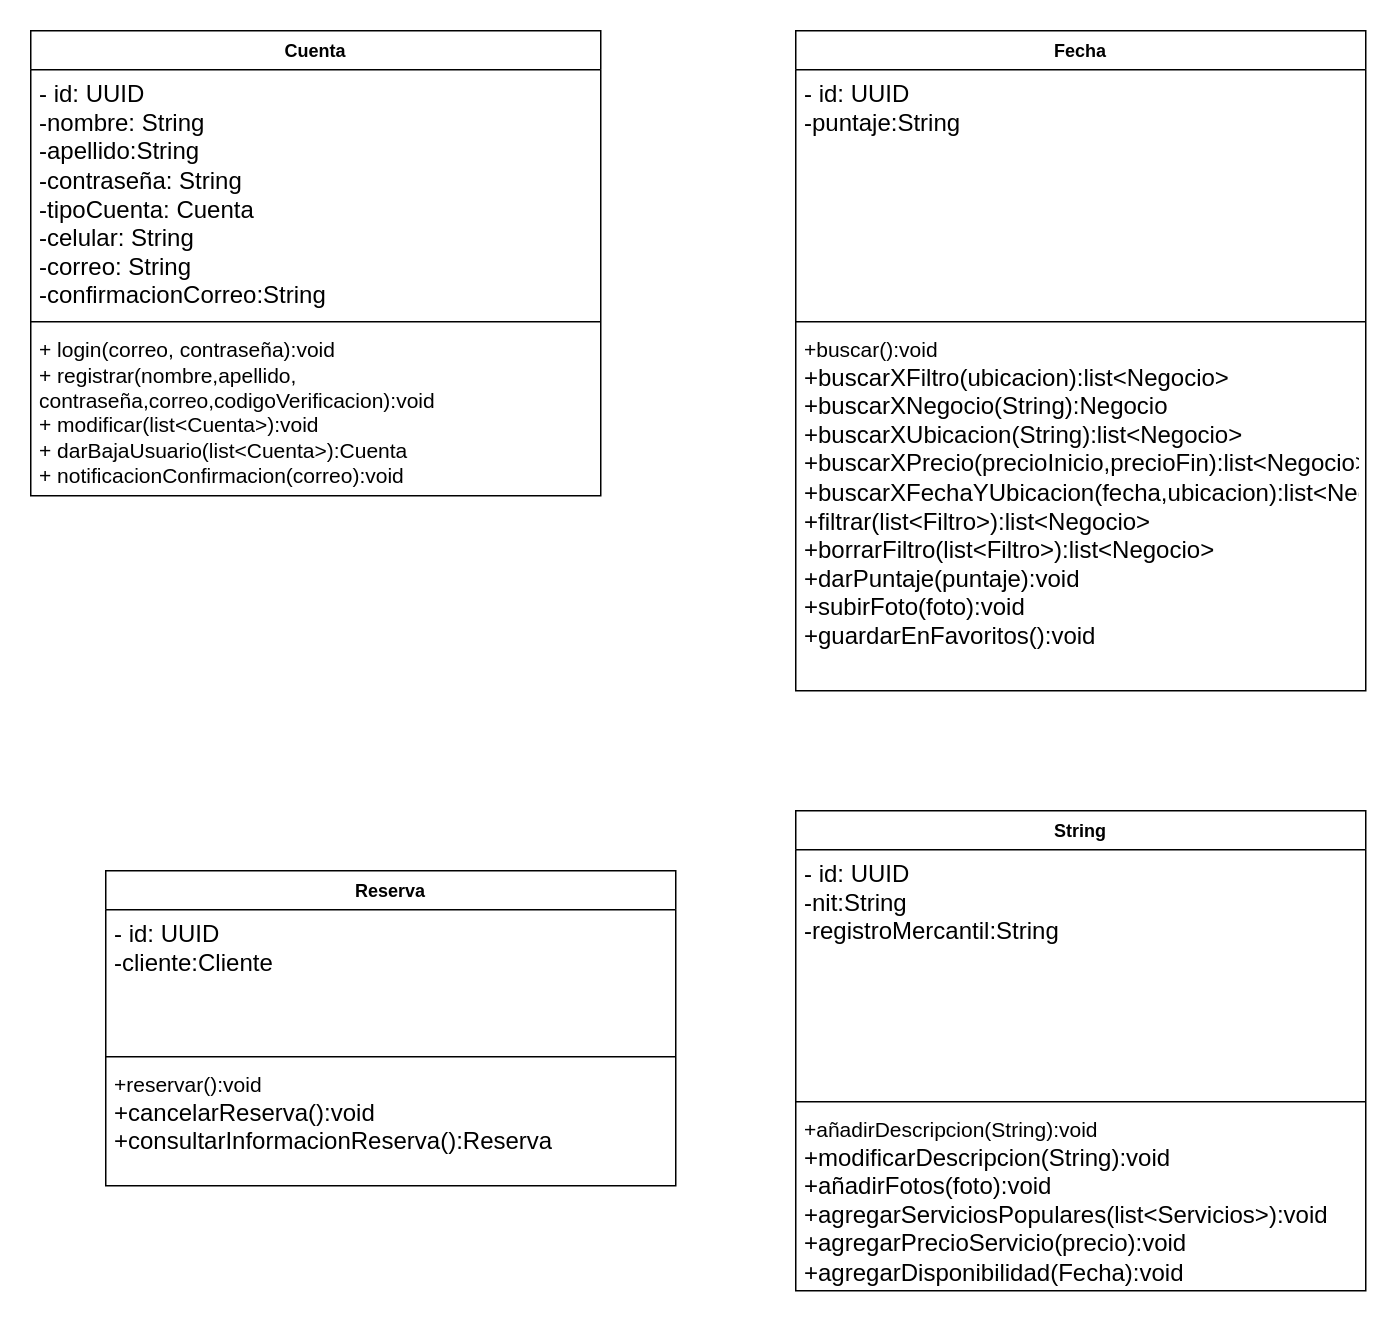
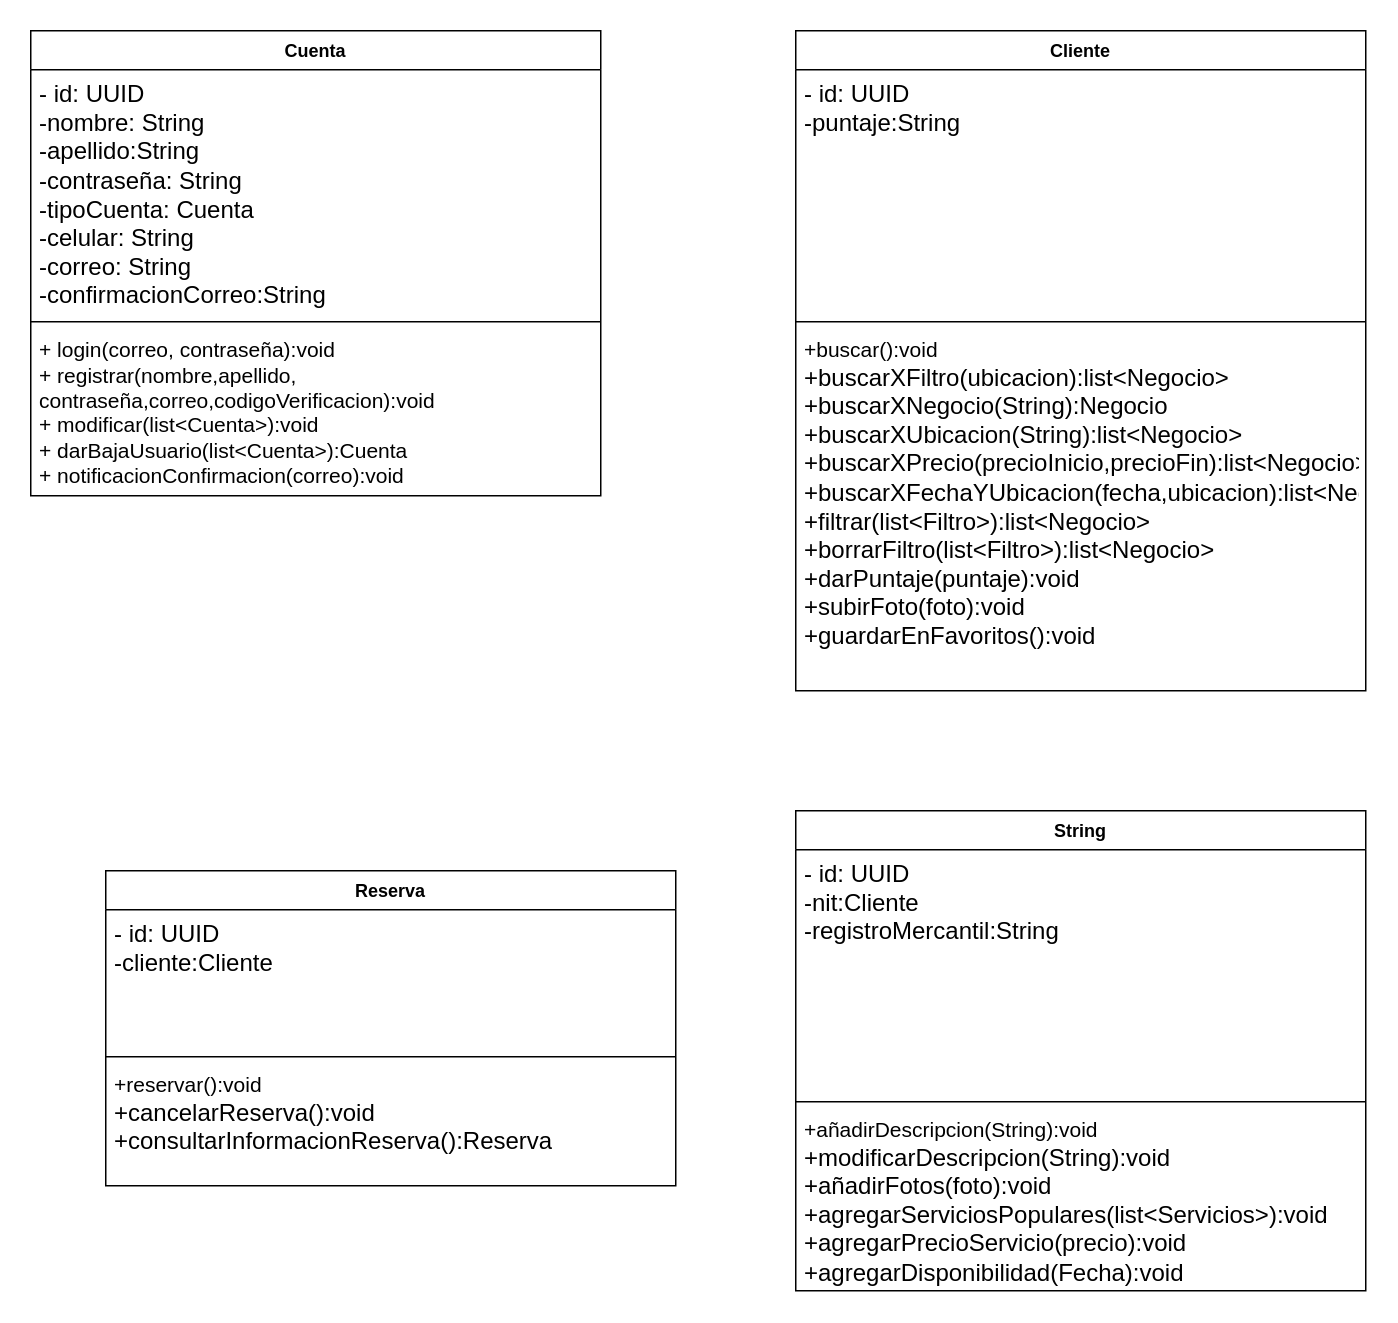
(1081, 52) -> (1081, 52)
(919, 893) -> (919, 893)
